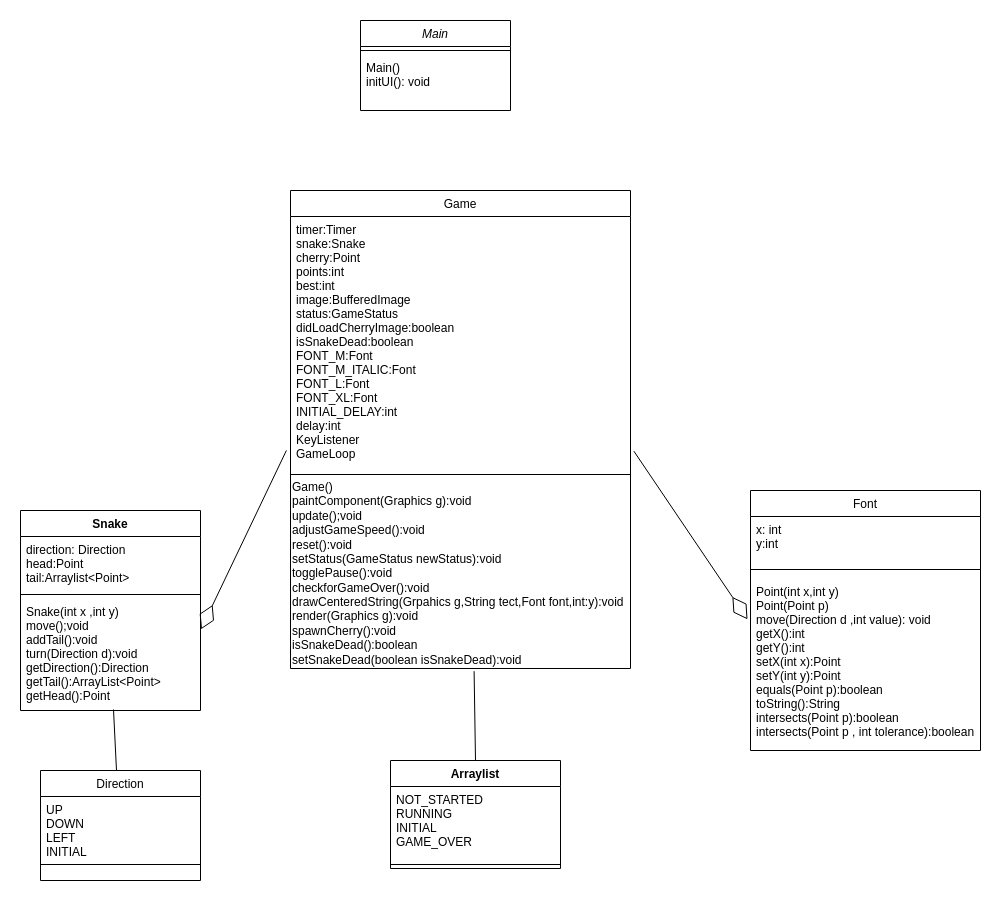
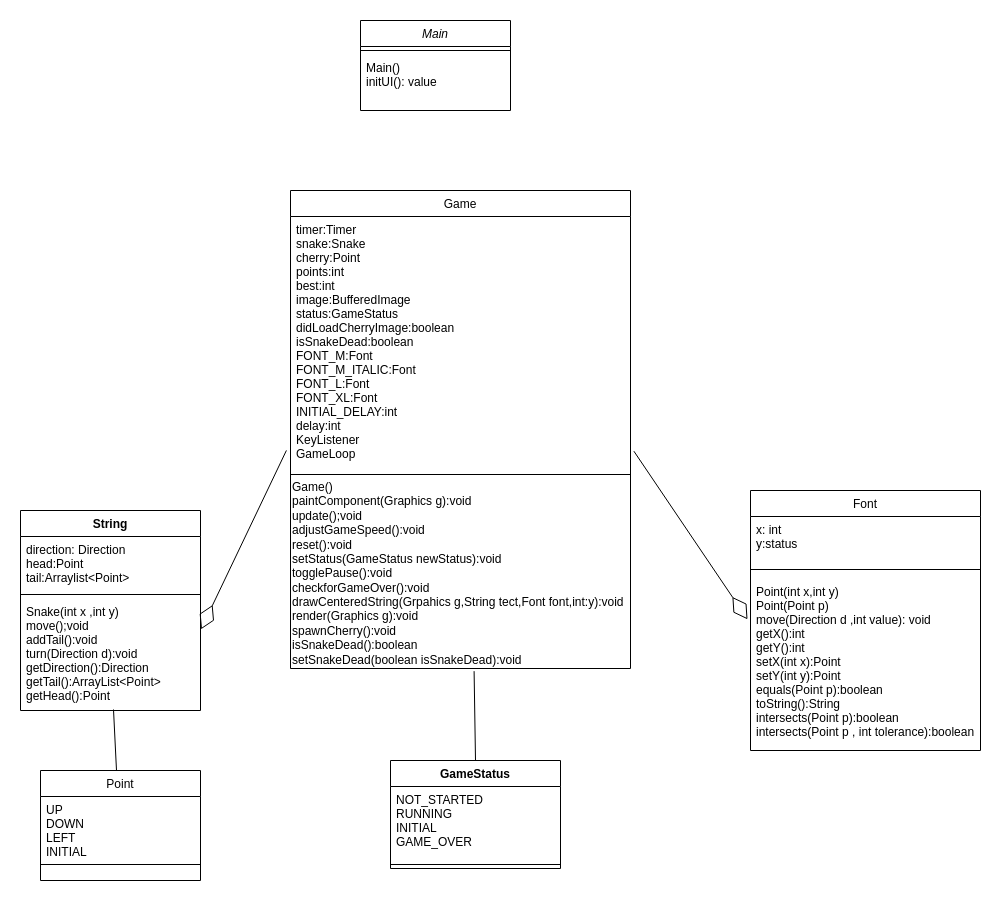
(385, 68) -> (385, 68)
(110, 524) -> (110, 524)
(771, 530) -> (771, 530)
(475, 774) -> (475, 774)
(120, 784) -> (120, 784)
